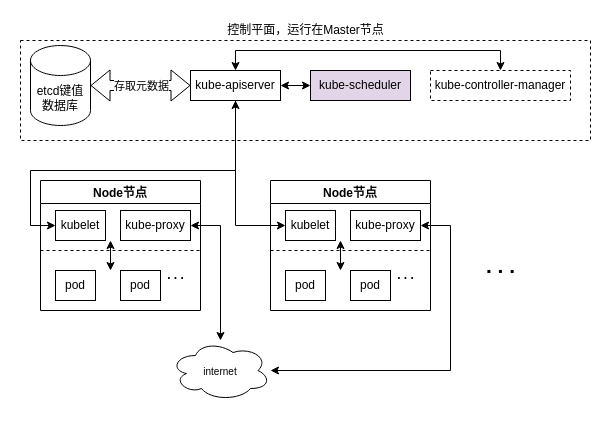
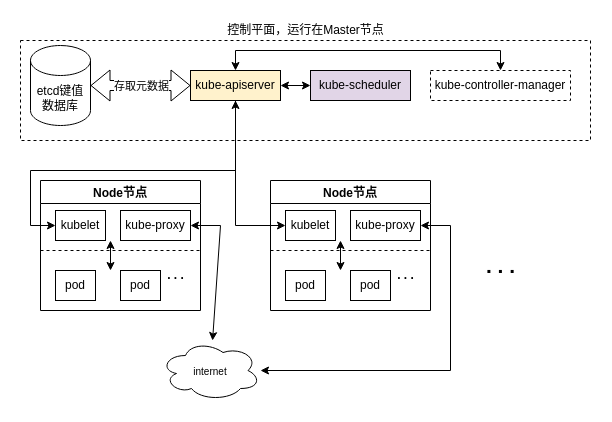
(236, 86) -> (236, 86)
(221, 371) -> (211, 371)
